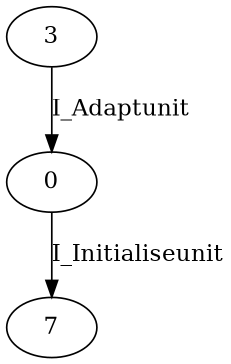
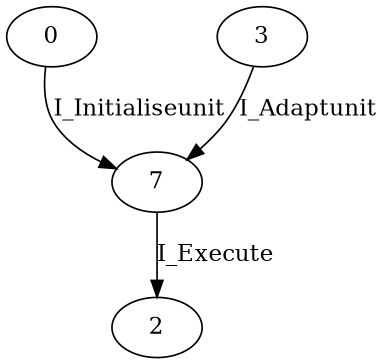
(52, 101) -> (233, 111)
none -> (157, 327)
